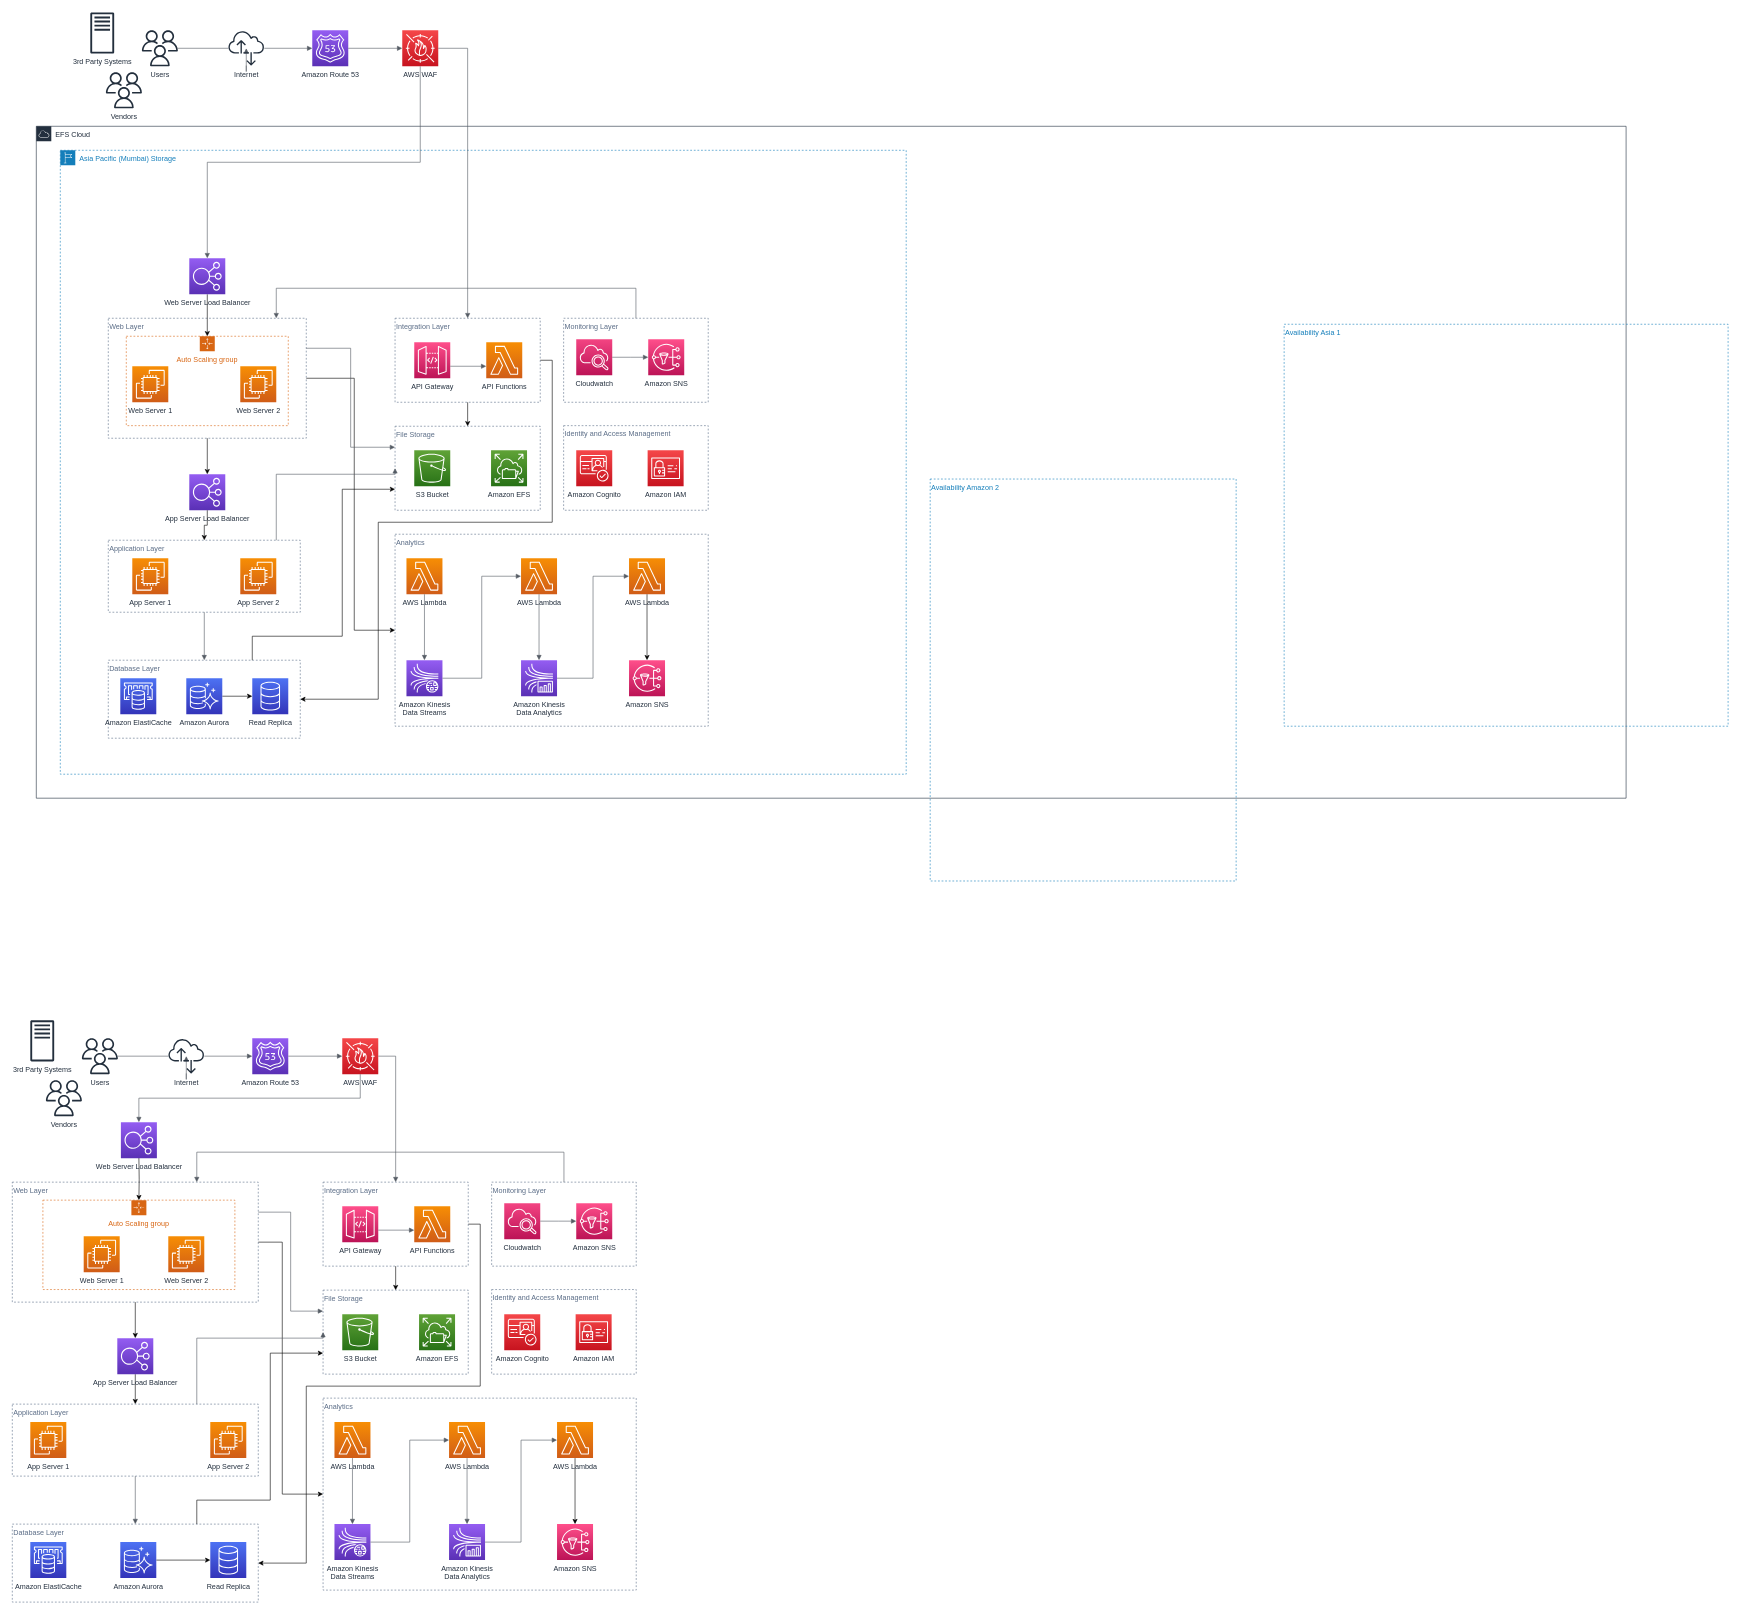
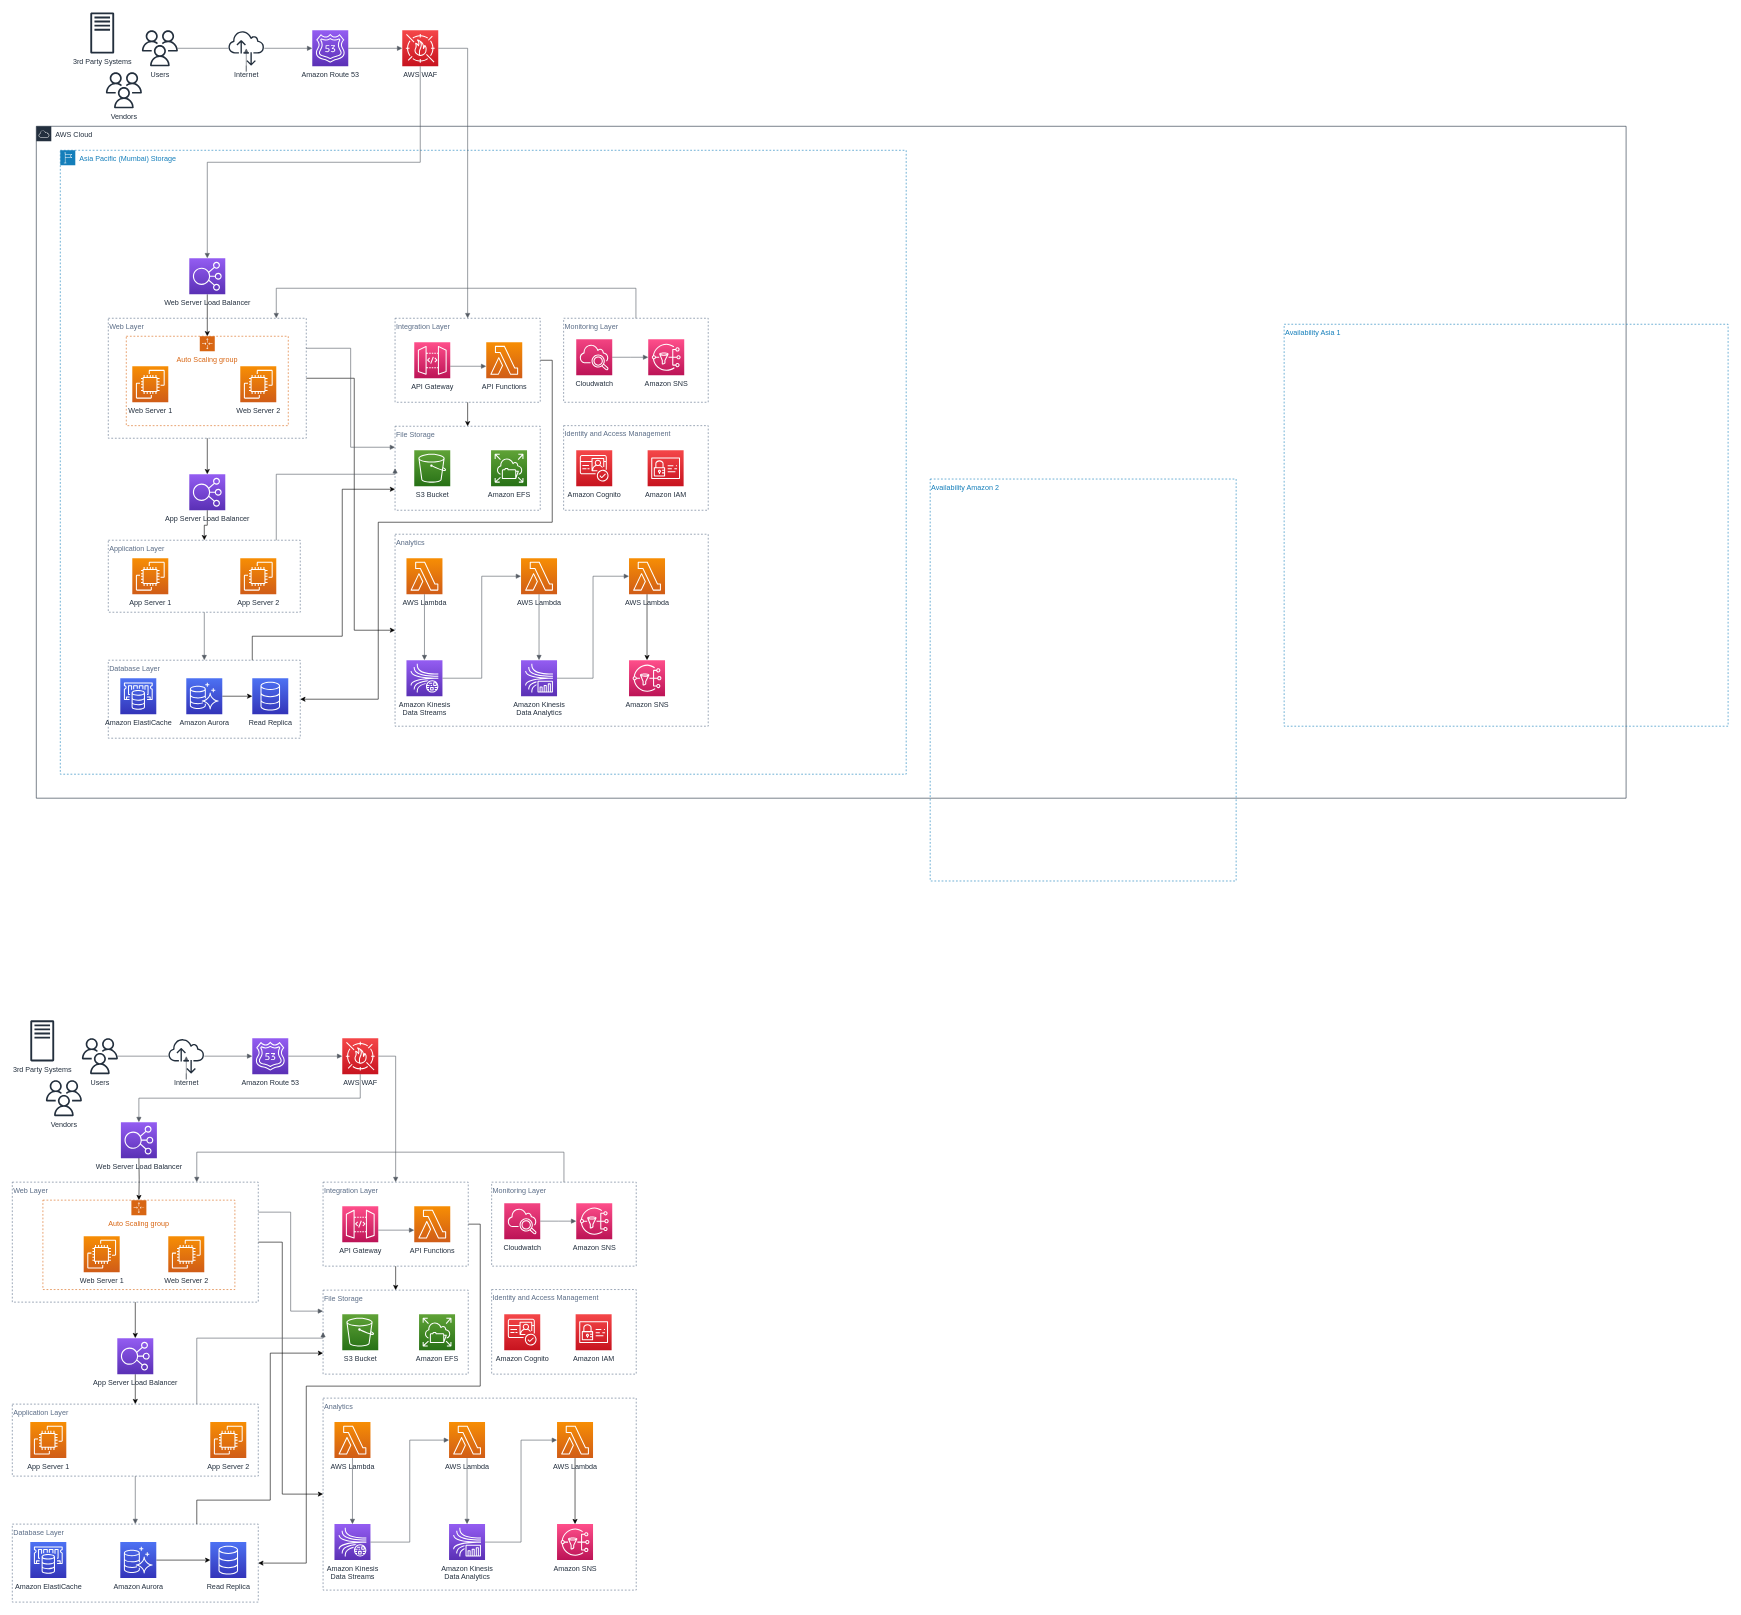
(72, 135) -> (72, 135)
